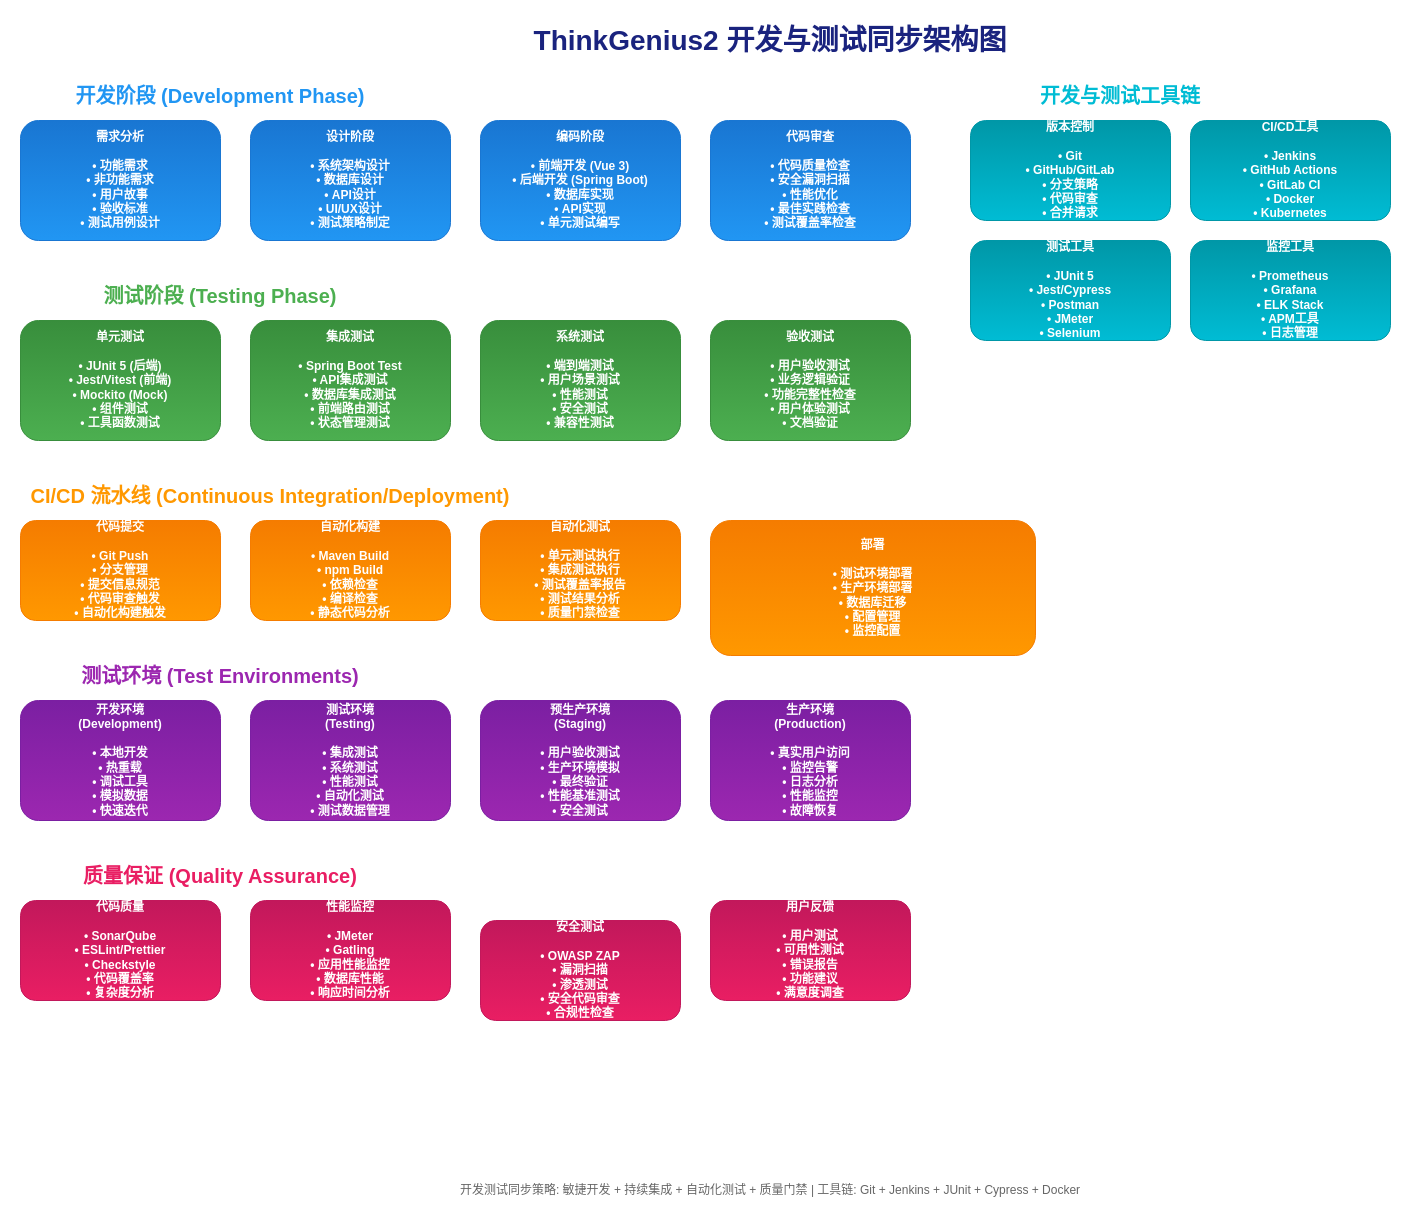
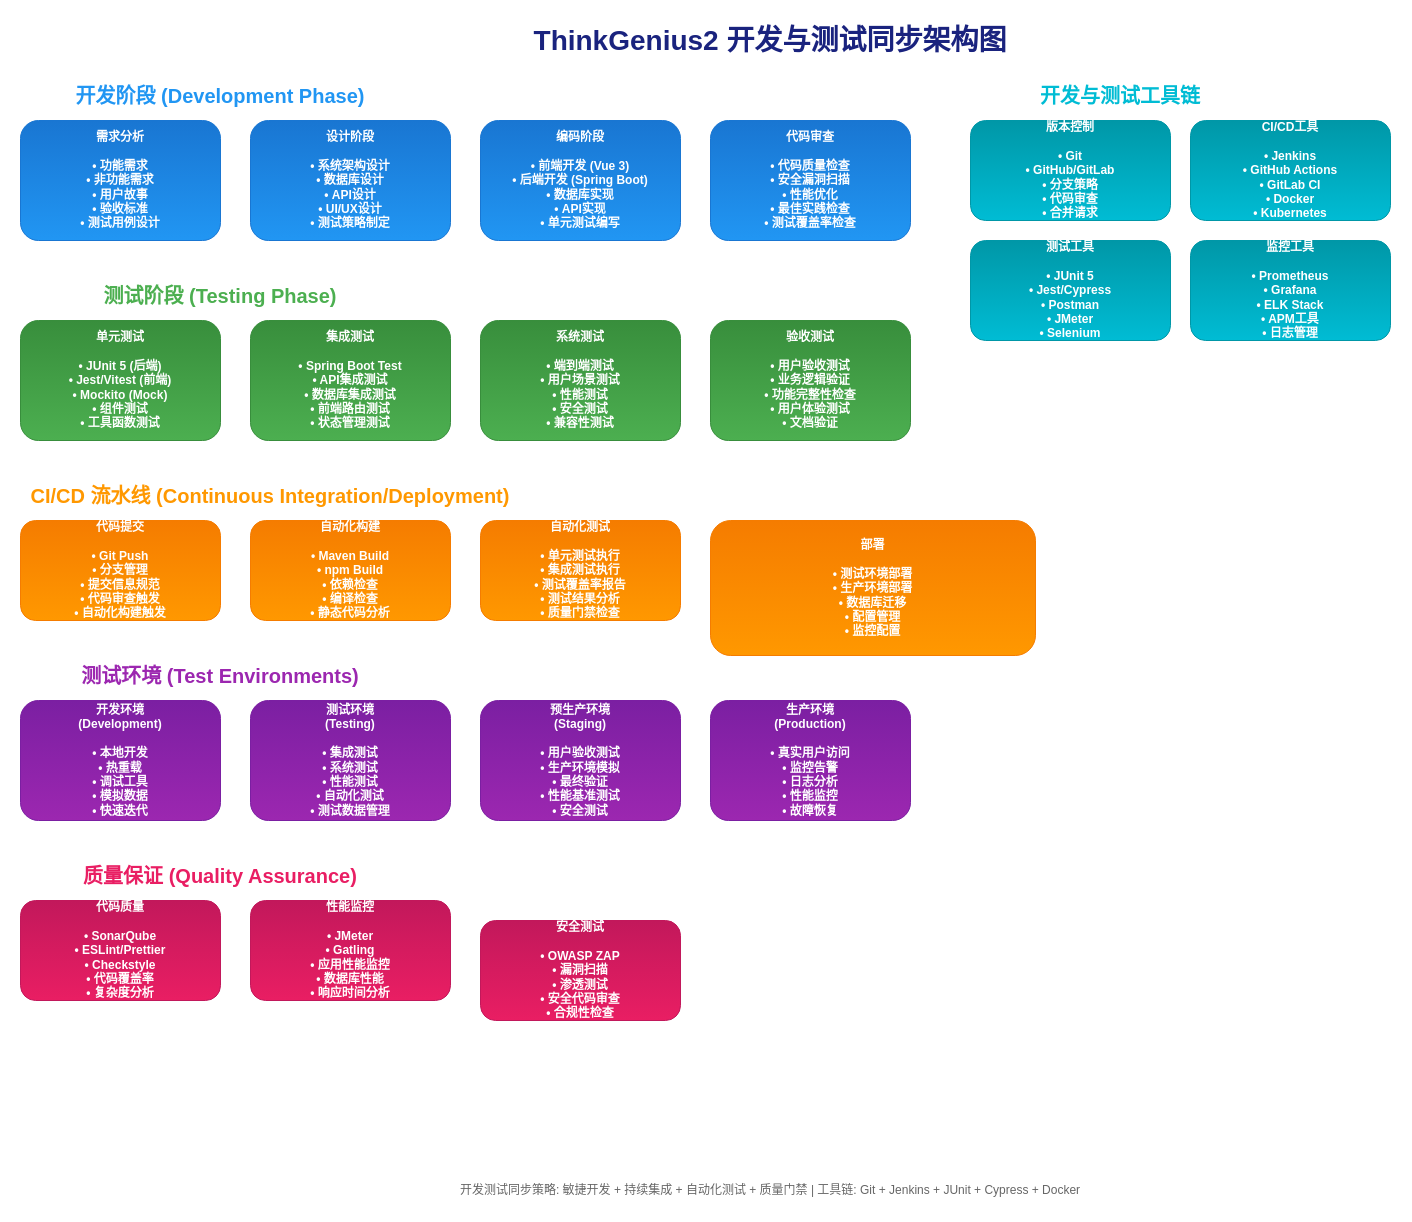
(811, 951) -> none
